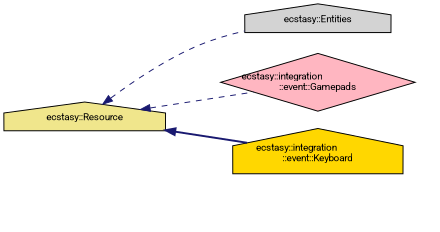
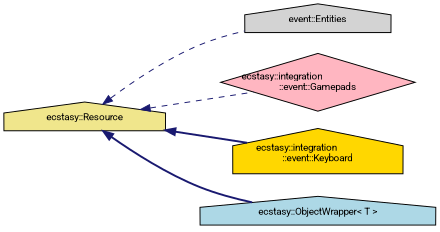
(318, 20) -> (318, 20)
none -> (318, 212)
